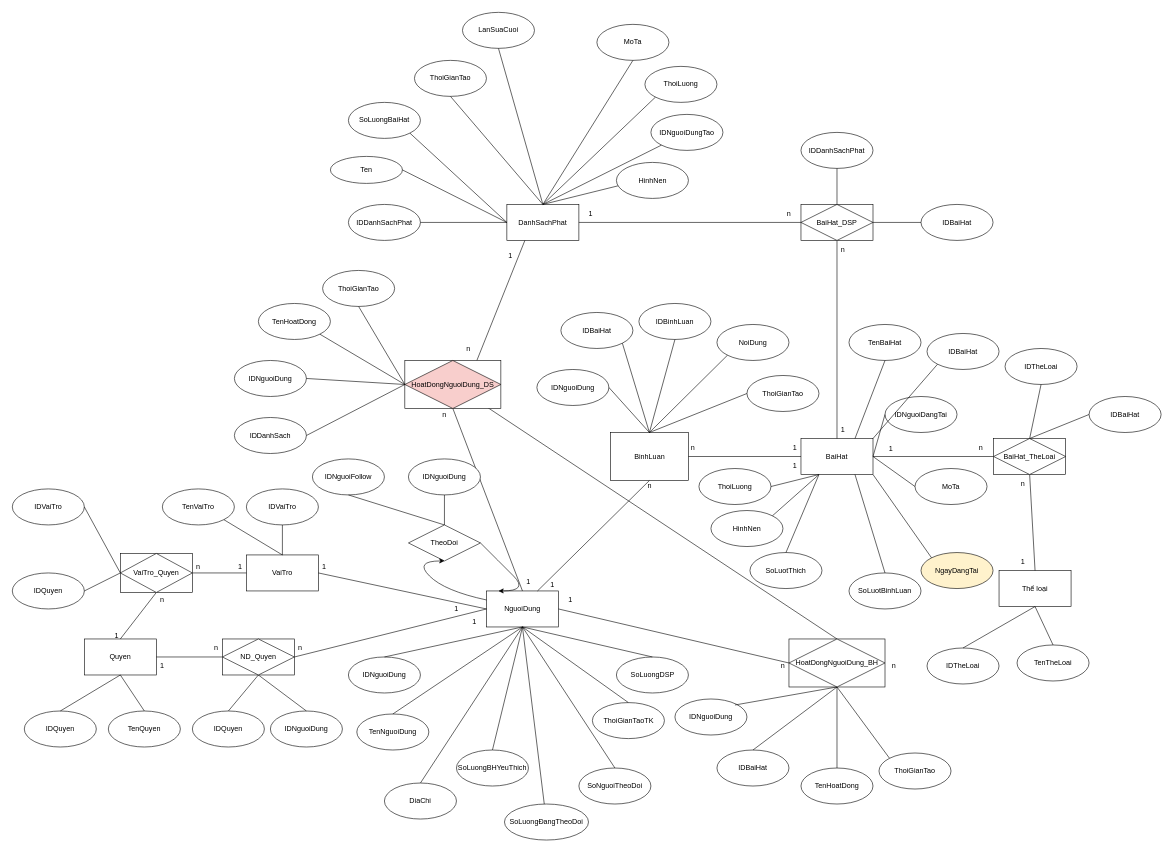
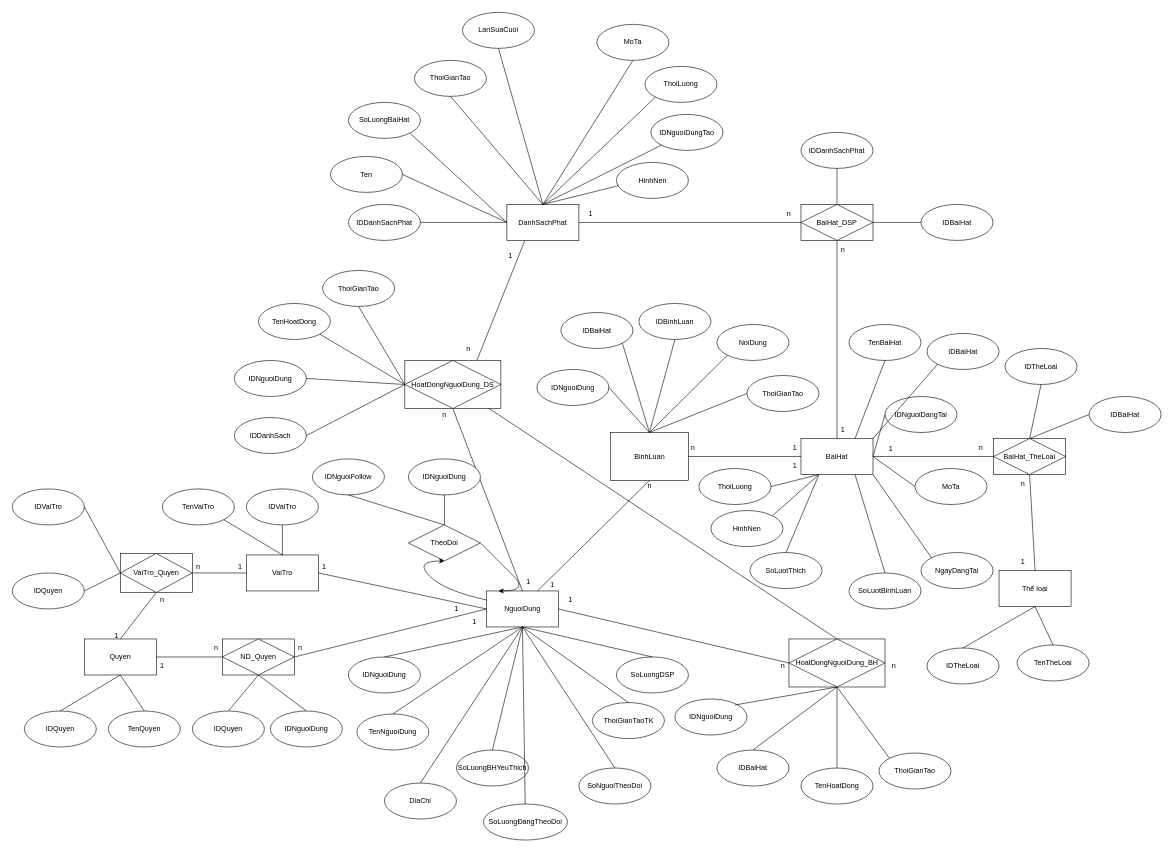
(366, 170) -> (366, 174)
(453, 384) -> (453, 384)
(957, 570) -> (957, 570)
(546, 822) -> (525, 822)
